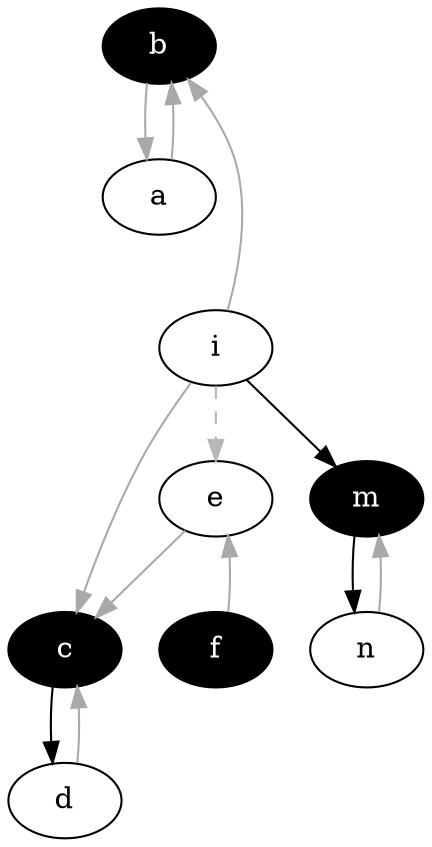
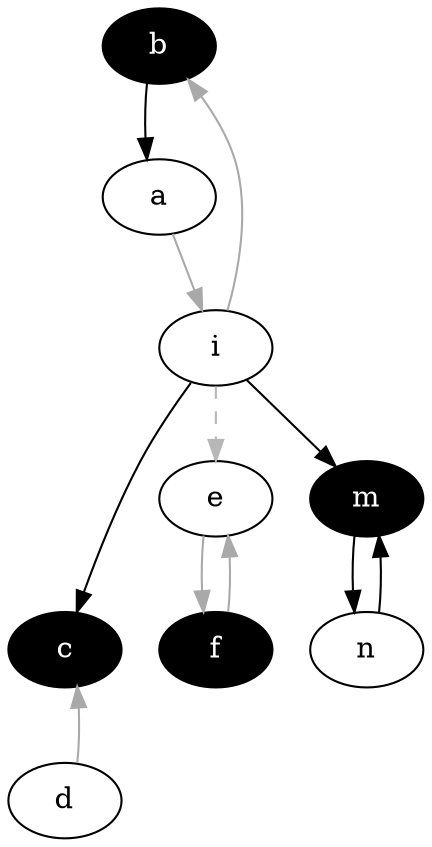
(145, 111) -> (145, 111)
(173, 132) -> (184, 262)
(129, 483) -> (129, 483)
(148, 567) -> (202, 563)
(381, 585) -> (381, 585)
(51, 714) -> none
